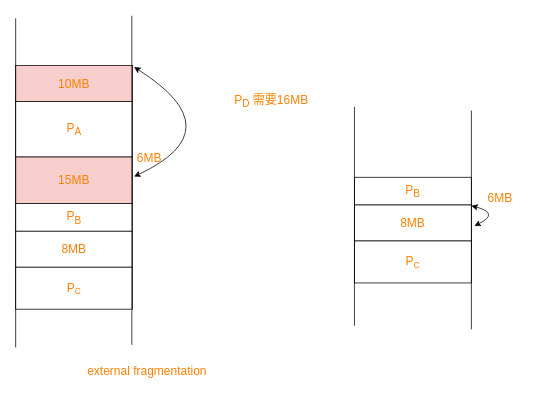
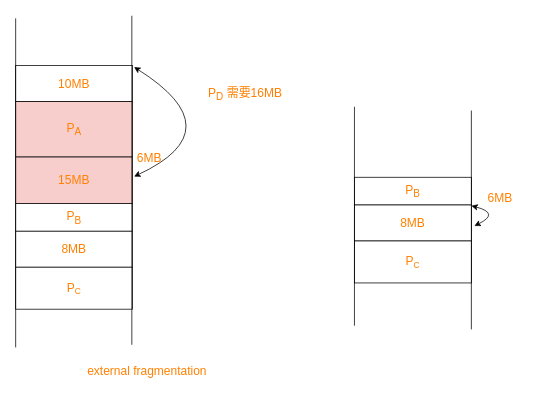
(74, 84) -> (74, 84)
(271, 101) -> (245, 94)
(74, 129) -> (74, 129)
